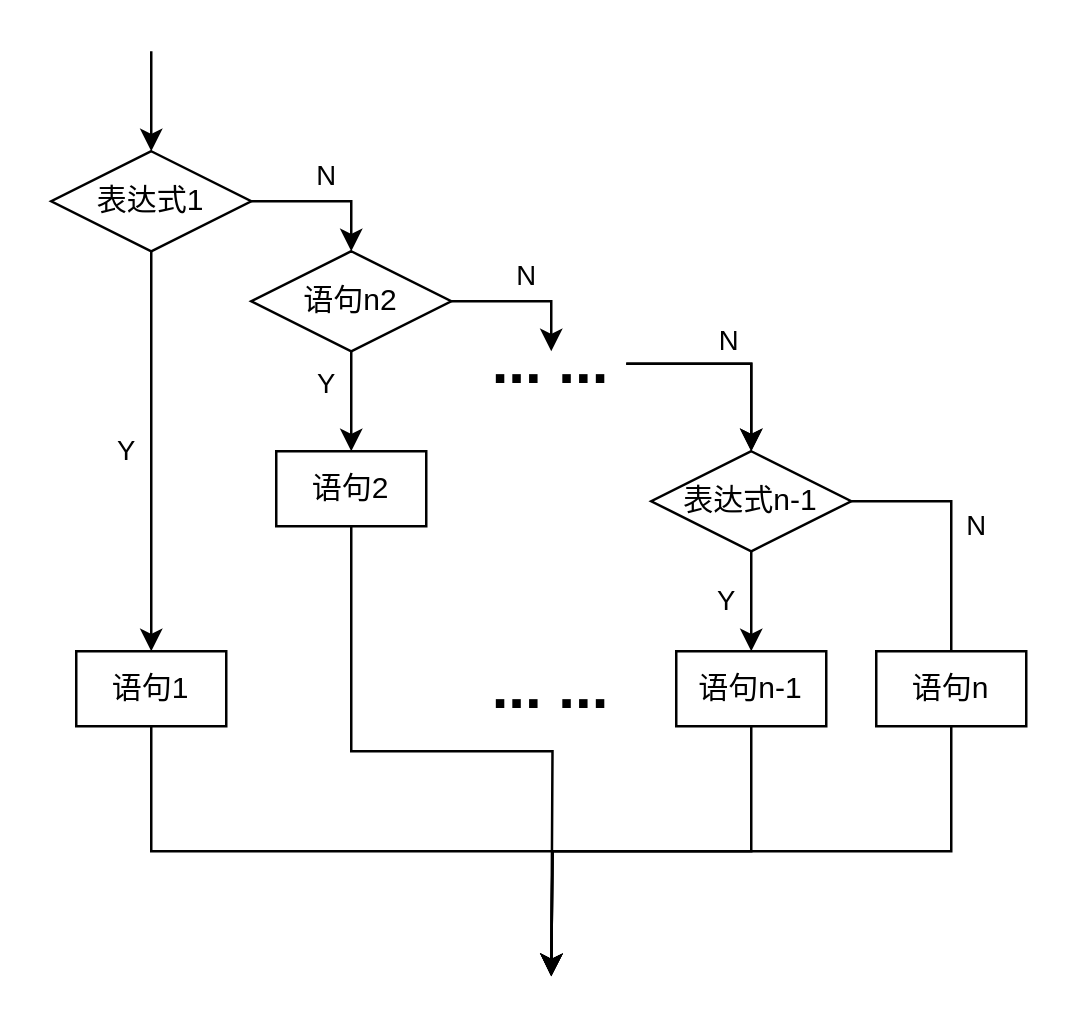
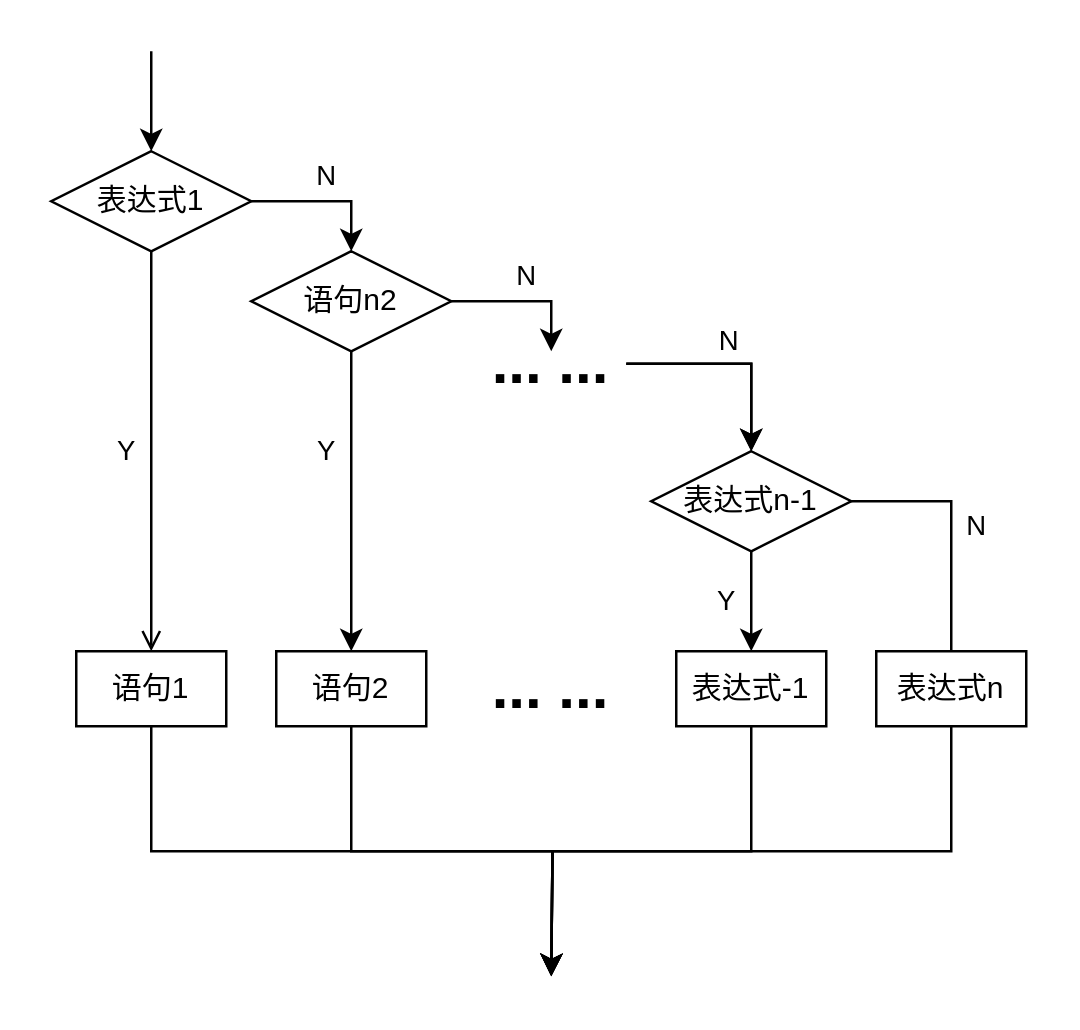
(351, 489) -> (351, 689)
(151, 633) -> (151, 637)
(751, 689) -> (751, 689)
(951, 689) -> (951, 689)
